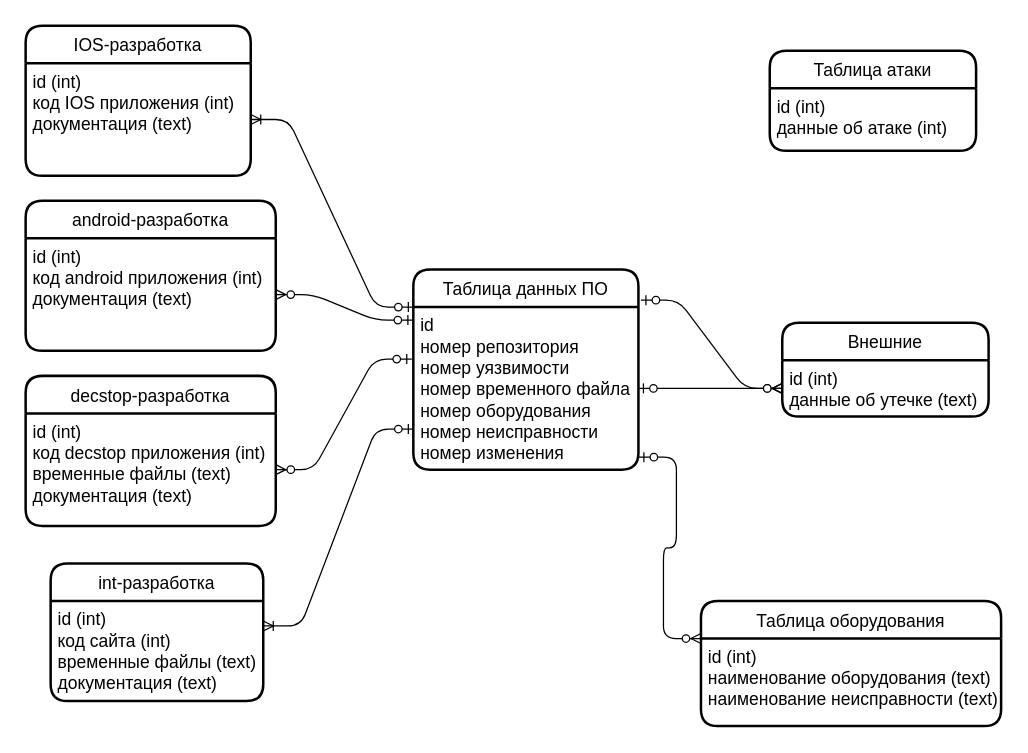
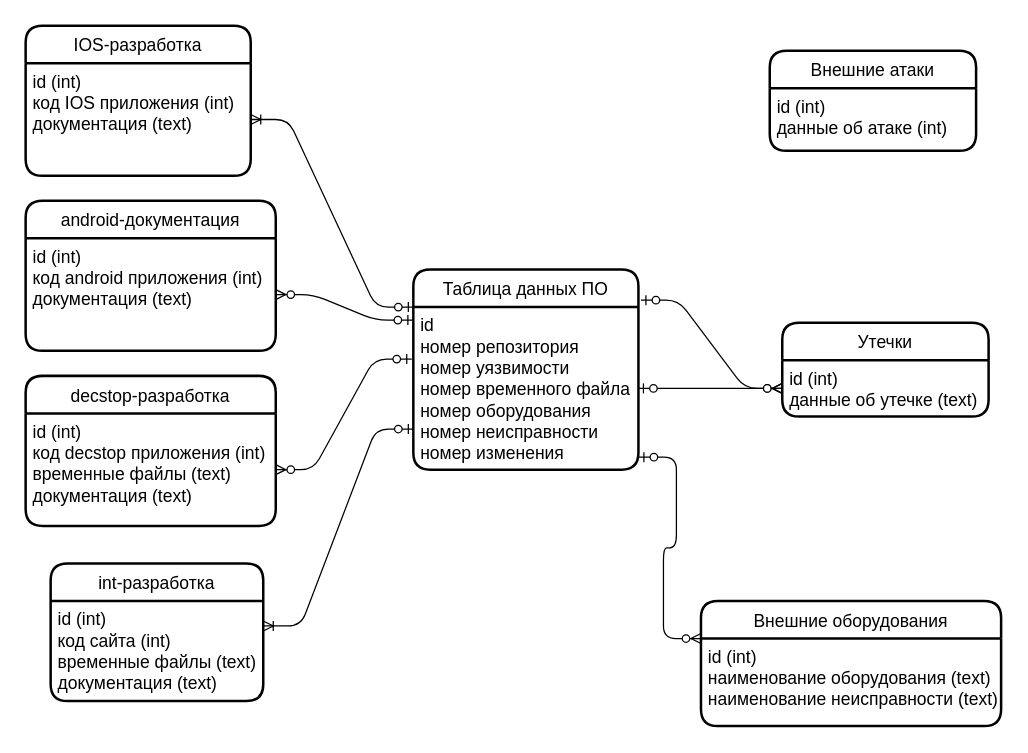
(872, 70) -> (872, 70)
(150, 220) -> (150, 220)
(884, 342) -> (884, 342)
(850, 620) -> (850, 620)
